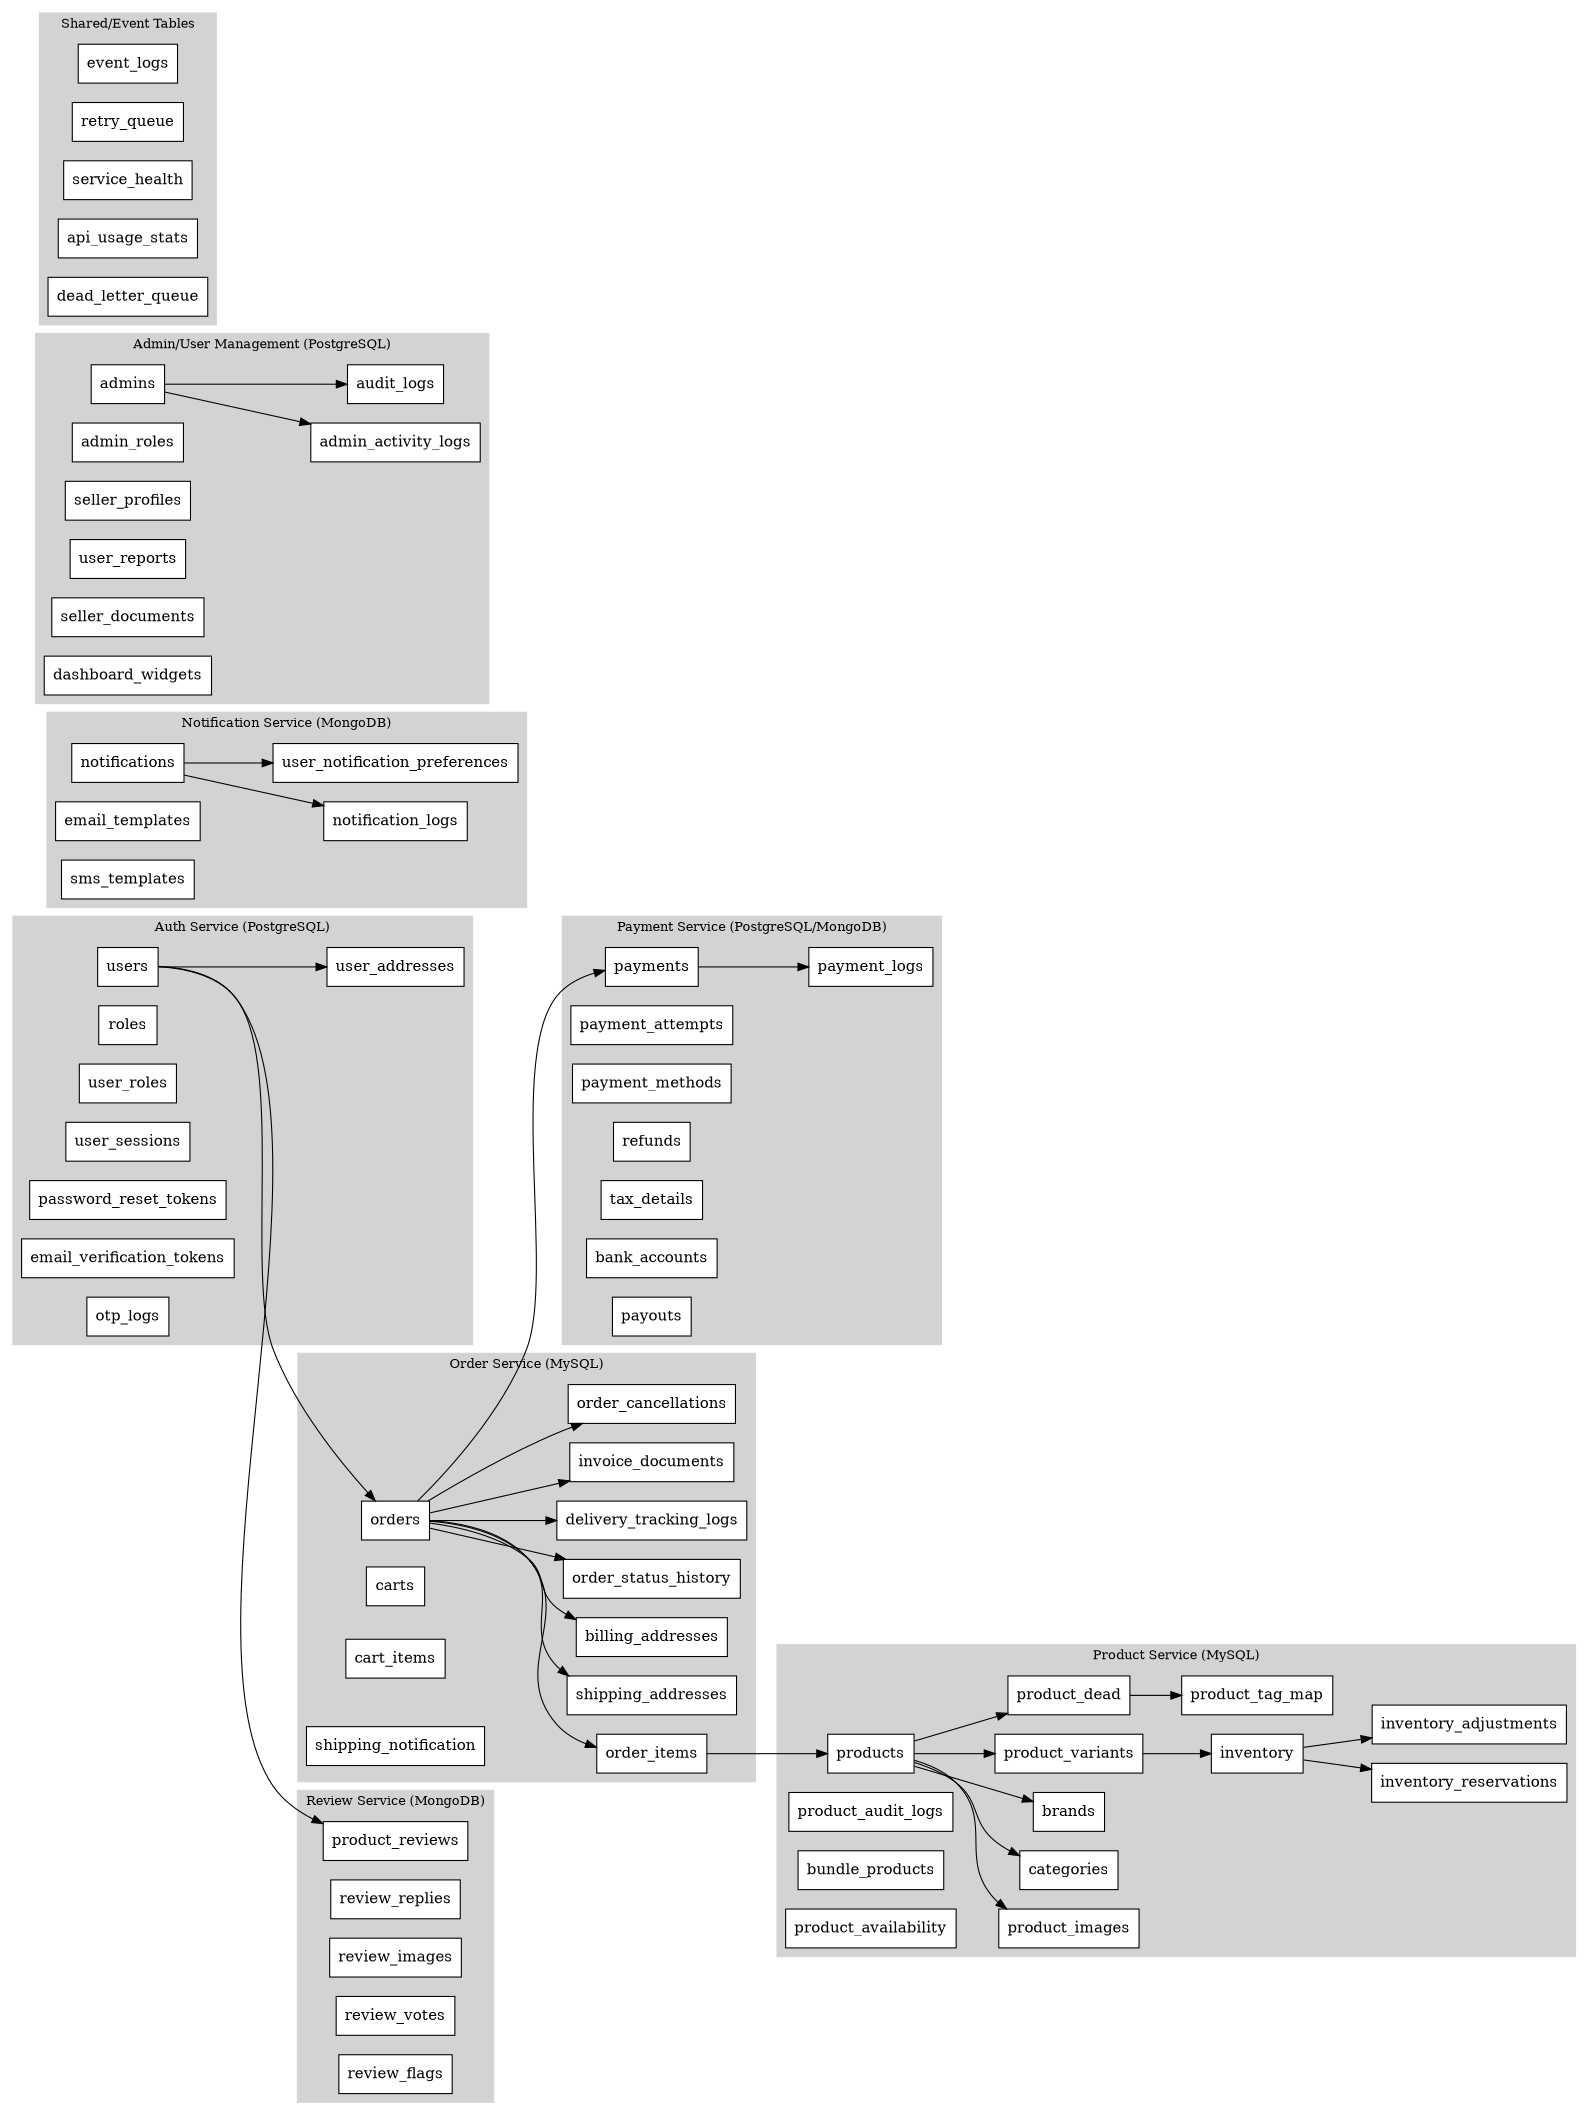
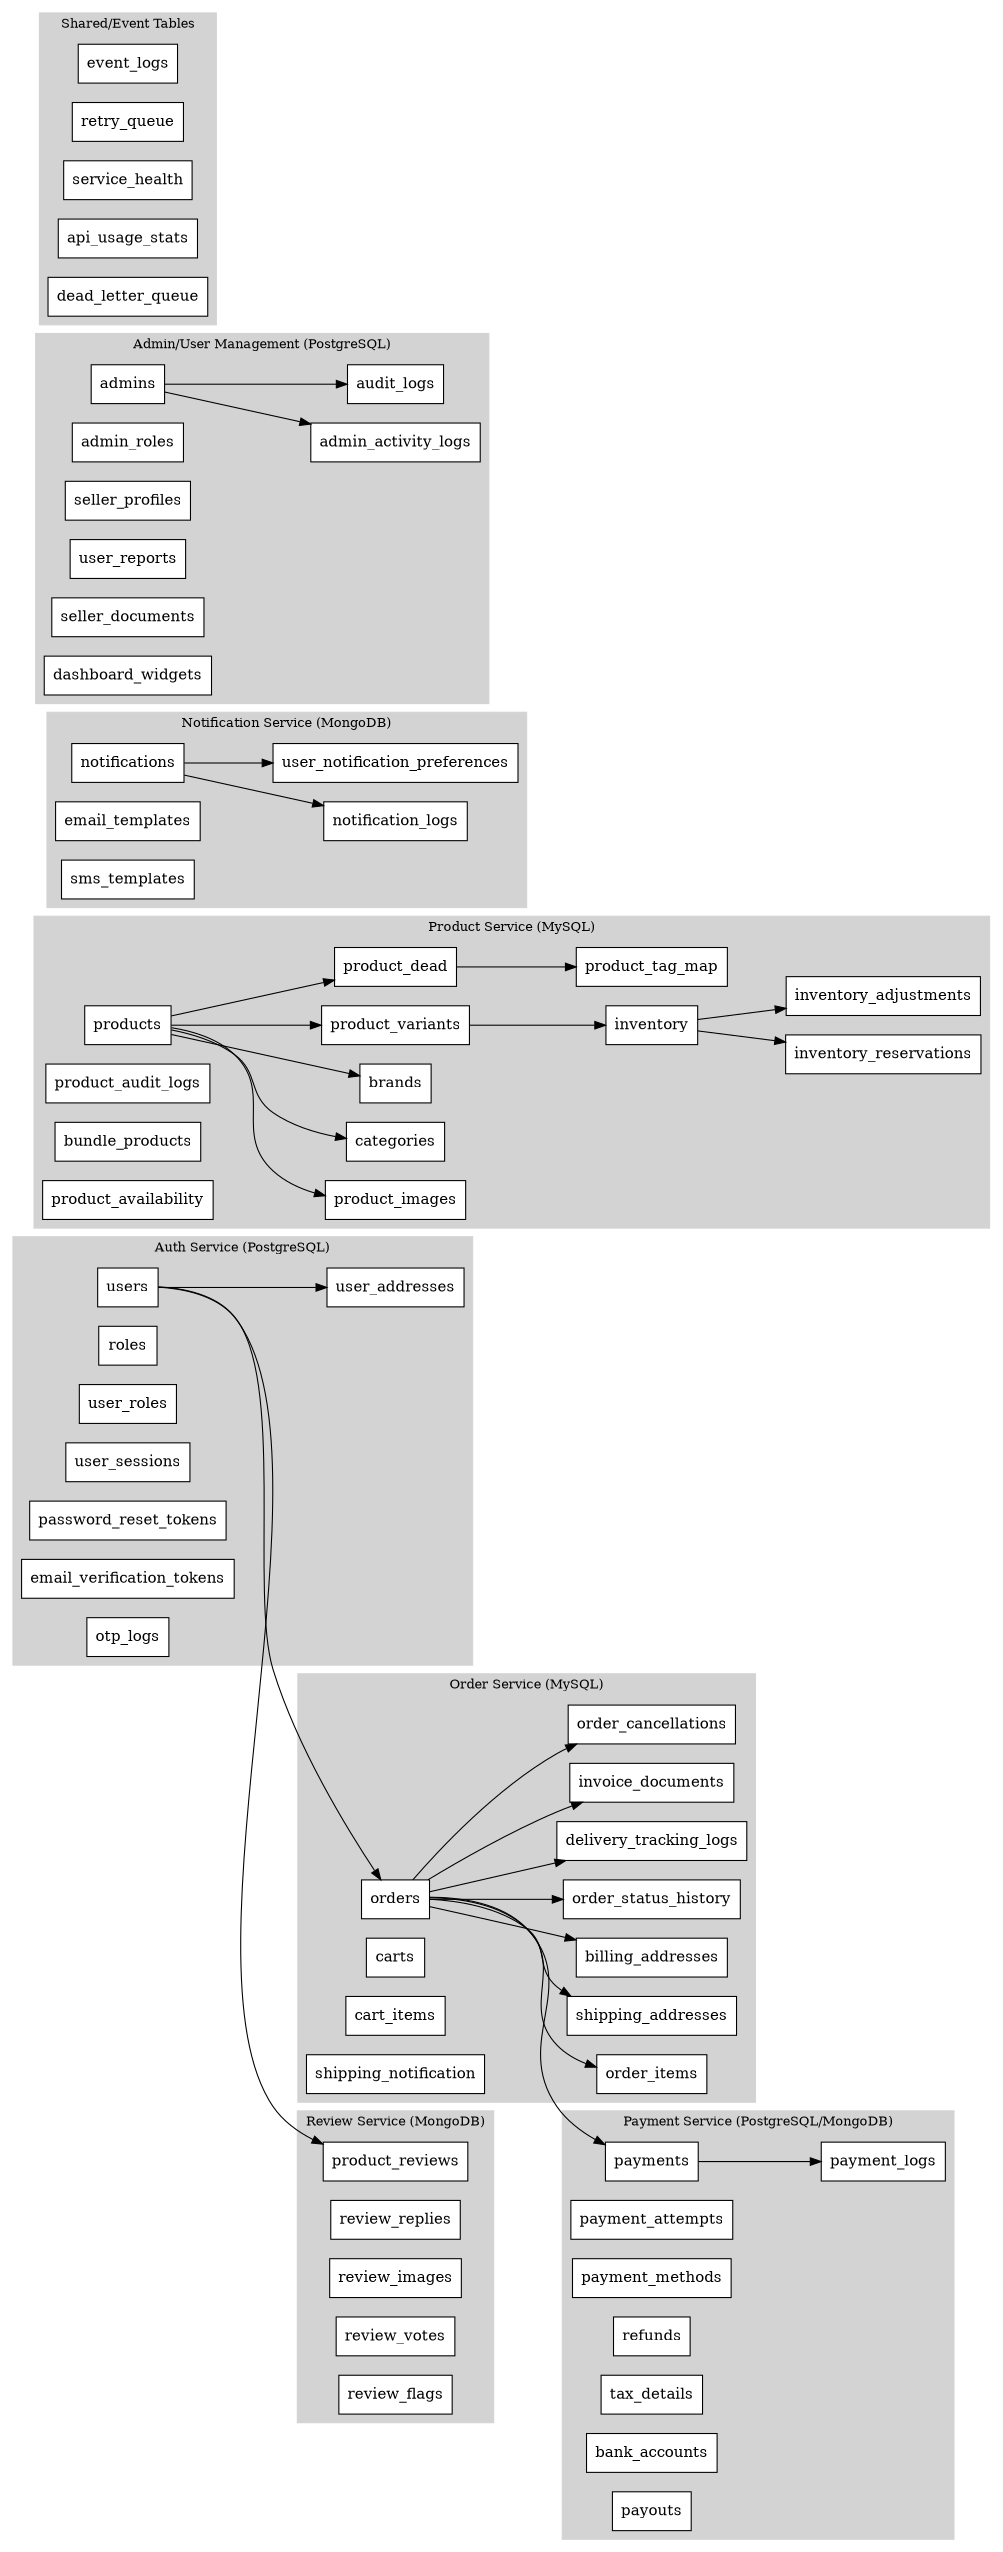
(765, 1754) -> none
